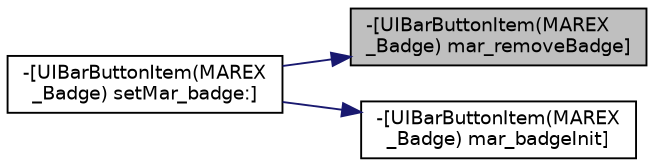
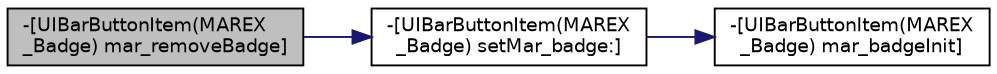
(307, 63) -> (328, 37)
